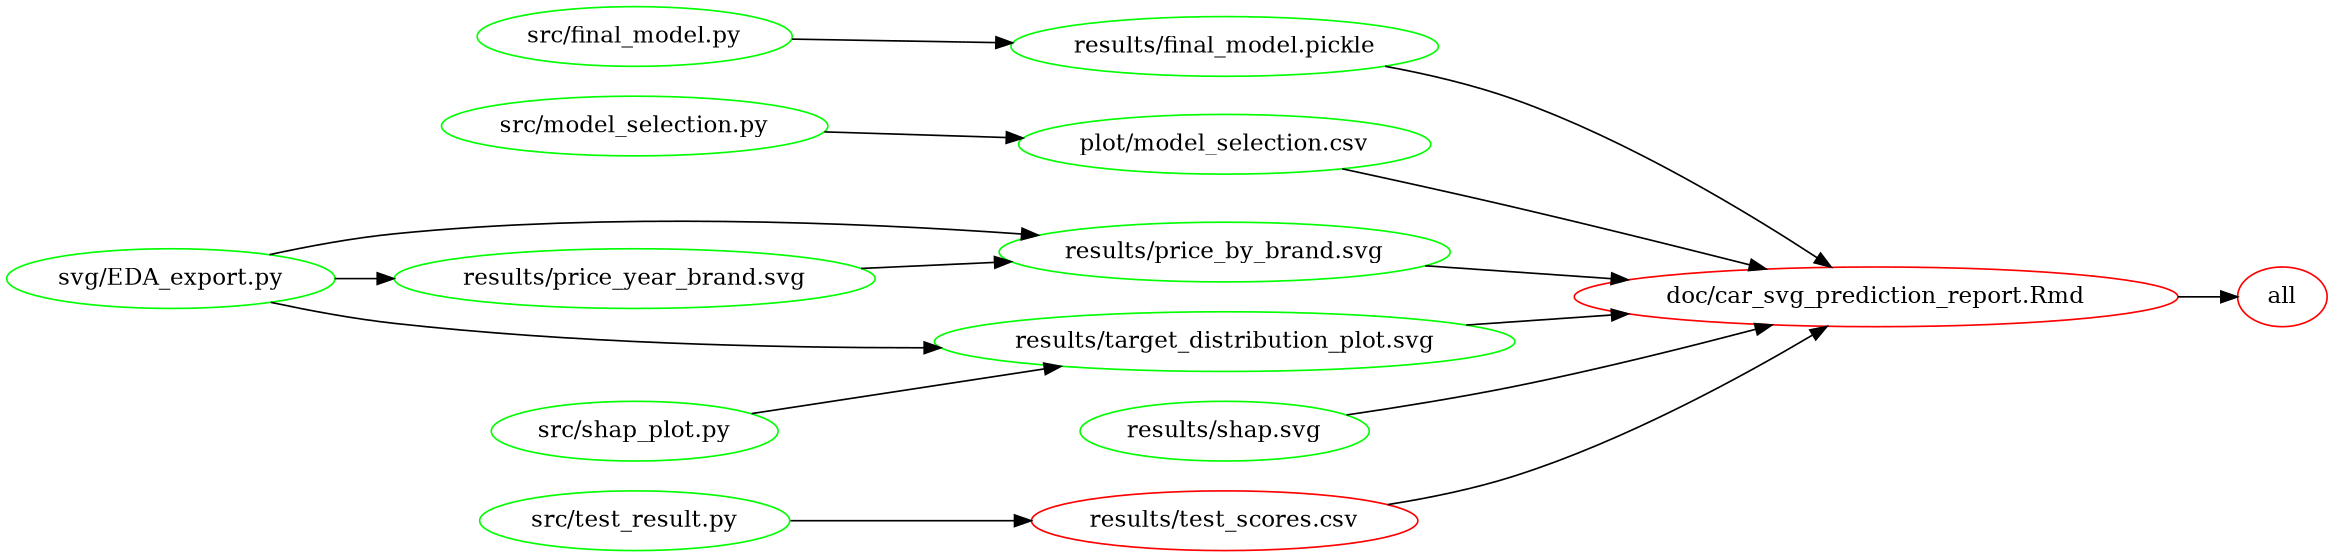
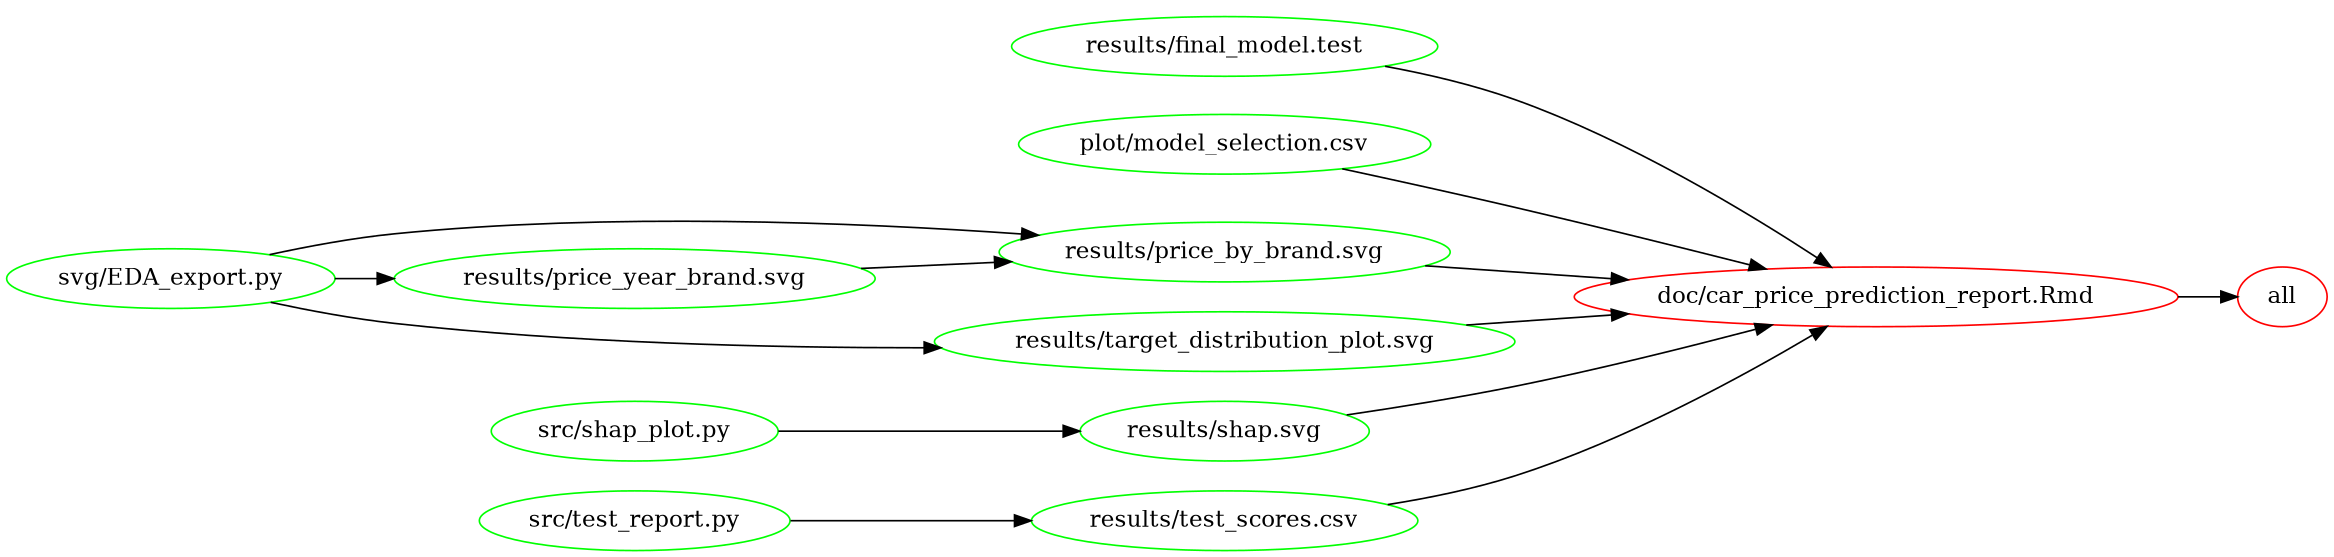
(635, 36) -> none
(1225, 46) -> (1225, 46)
(635, 126) -> none
(1876, 297) -> (1876, 297)
(898, 391) -> (921, 431)
(635, 521) -> (635, 521)
(1225, 521) -> (1225, 521)
